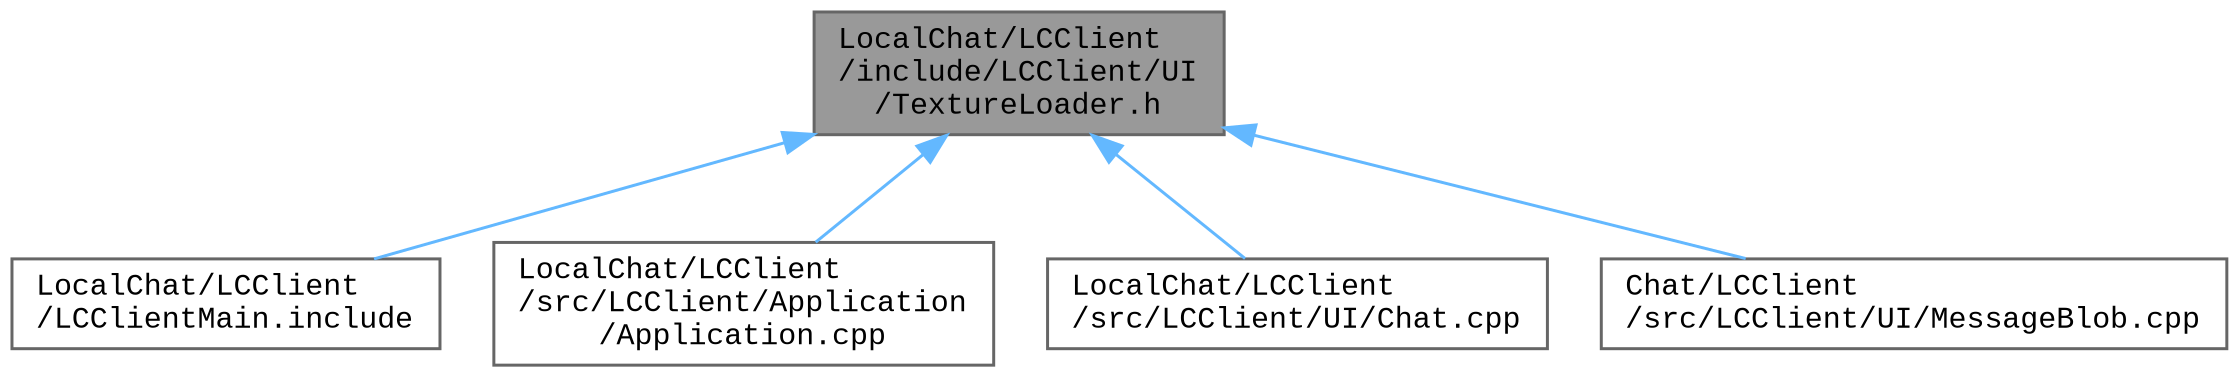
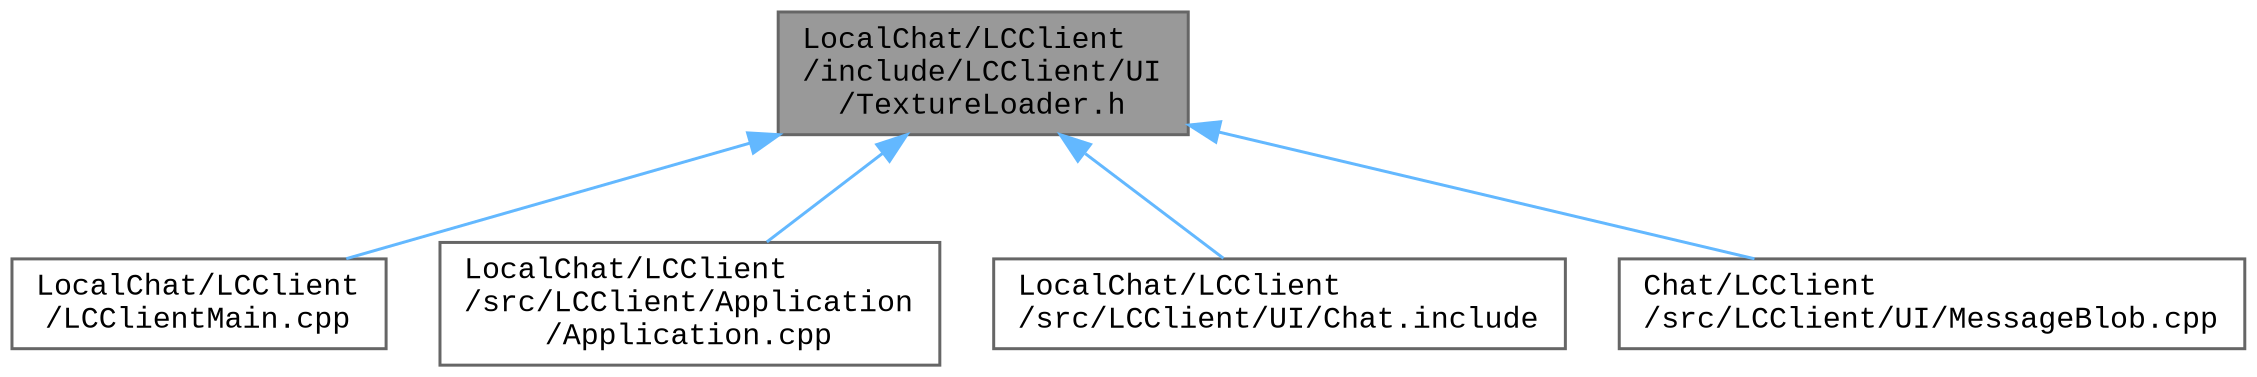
(226, 304) -> (199, 304)
(1297, 304) -> (1280, 304)
